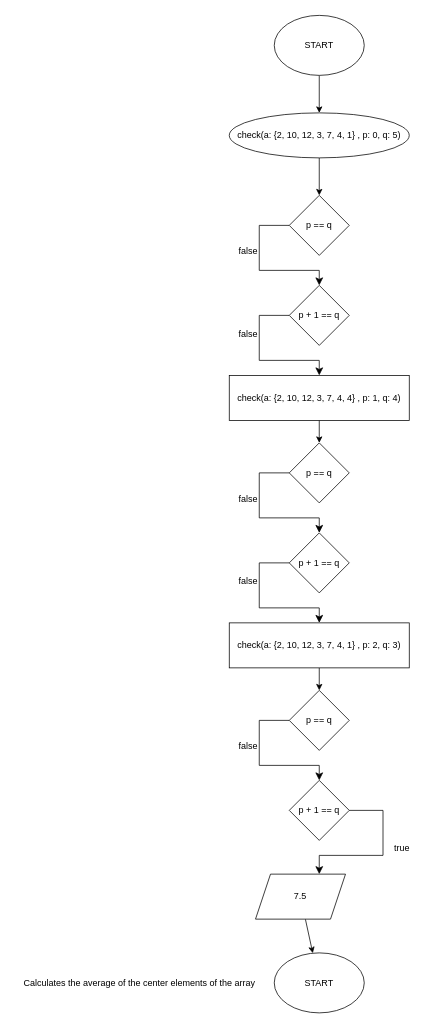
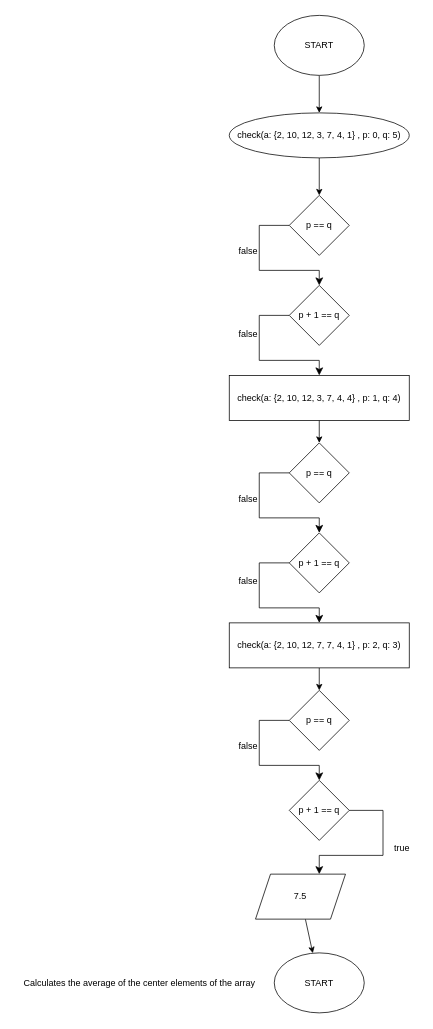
(319, 645) -> (319, 645)
